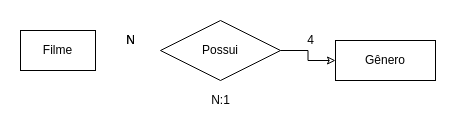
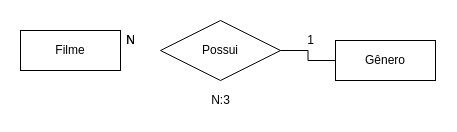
(311, 41) -> (311, 41)
(58, 51) -> (71, 51)
(327, 61) -> (330, 61)
(221, 101) -> (221, 101)
